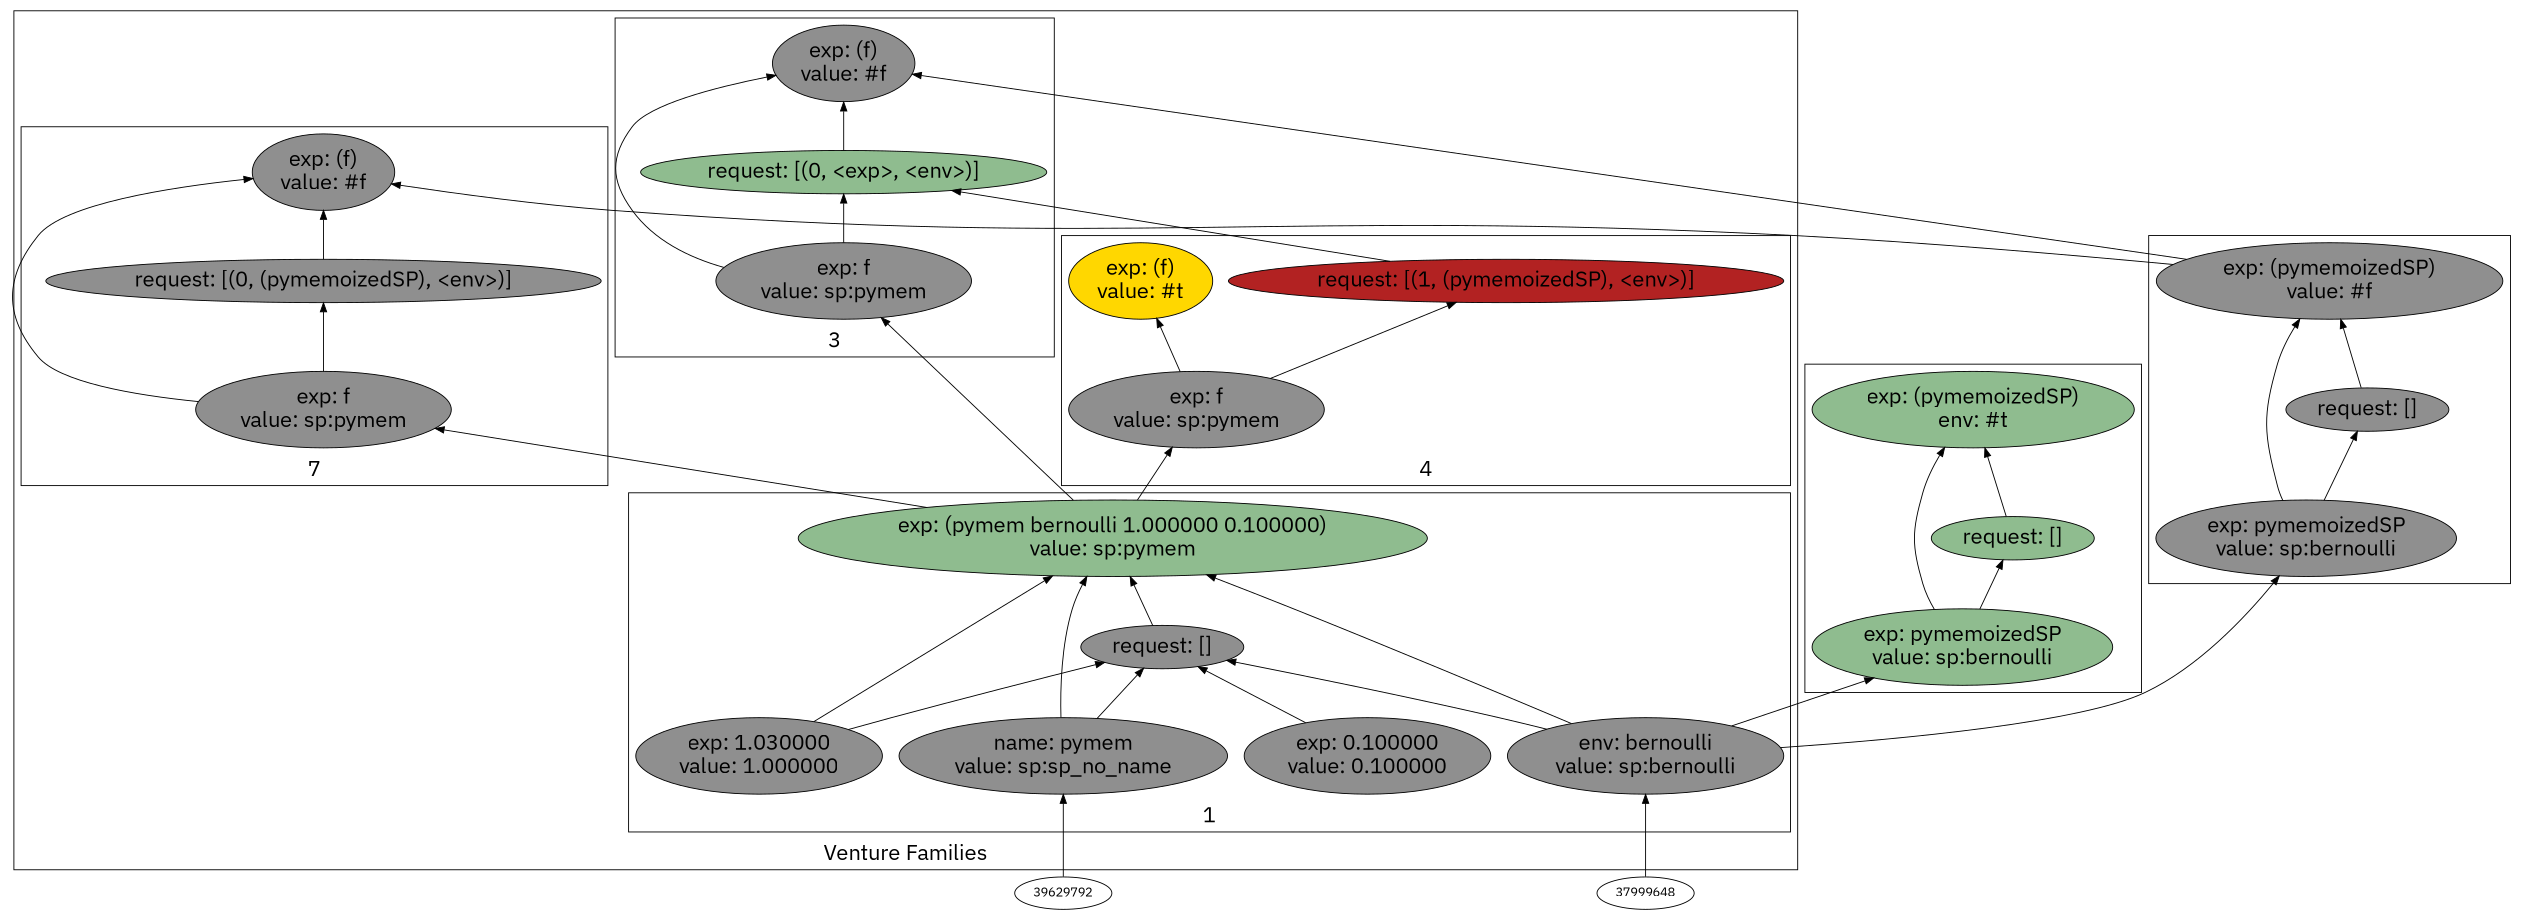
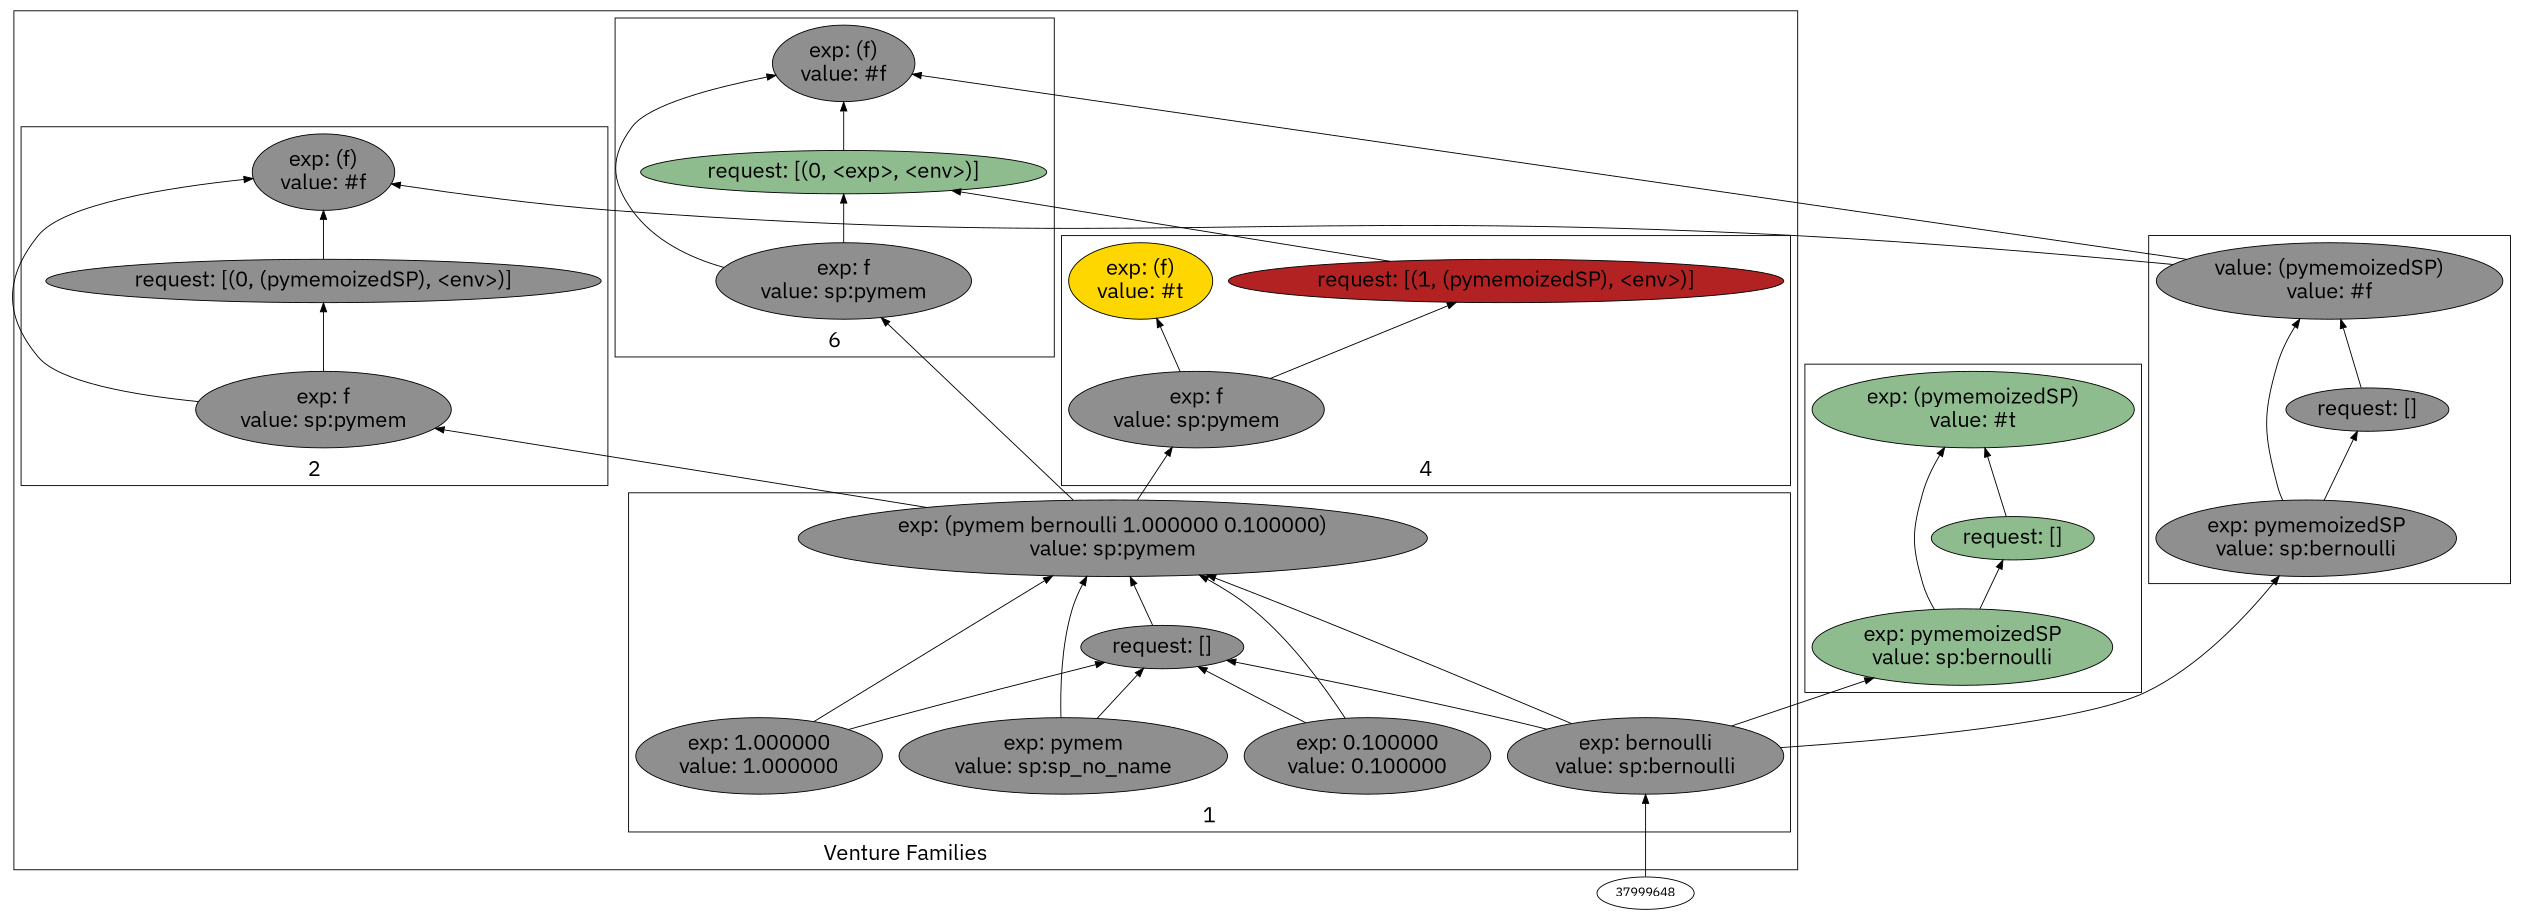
(2330, 281) -> (2330, 281)
(835, 342) -> (835, 342)
(1973, 410) -> (1973, 410)
(314, 470) -> (314, 470)
(1113, 538) -> (1113, 538)
none -> (1285, 640)
(759, 756) -> (759, 756)
(1063, 756) -> (1063, 756)
(1646, 756) -> (1646, 756)
(1063, 893) -> none
